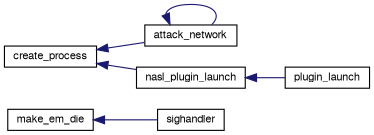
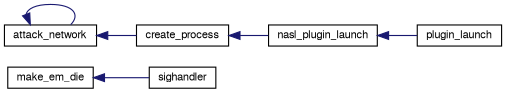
(126, 45) -> (122, 36)
